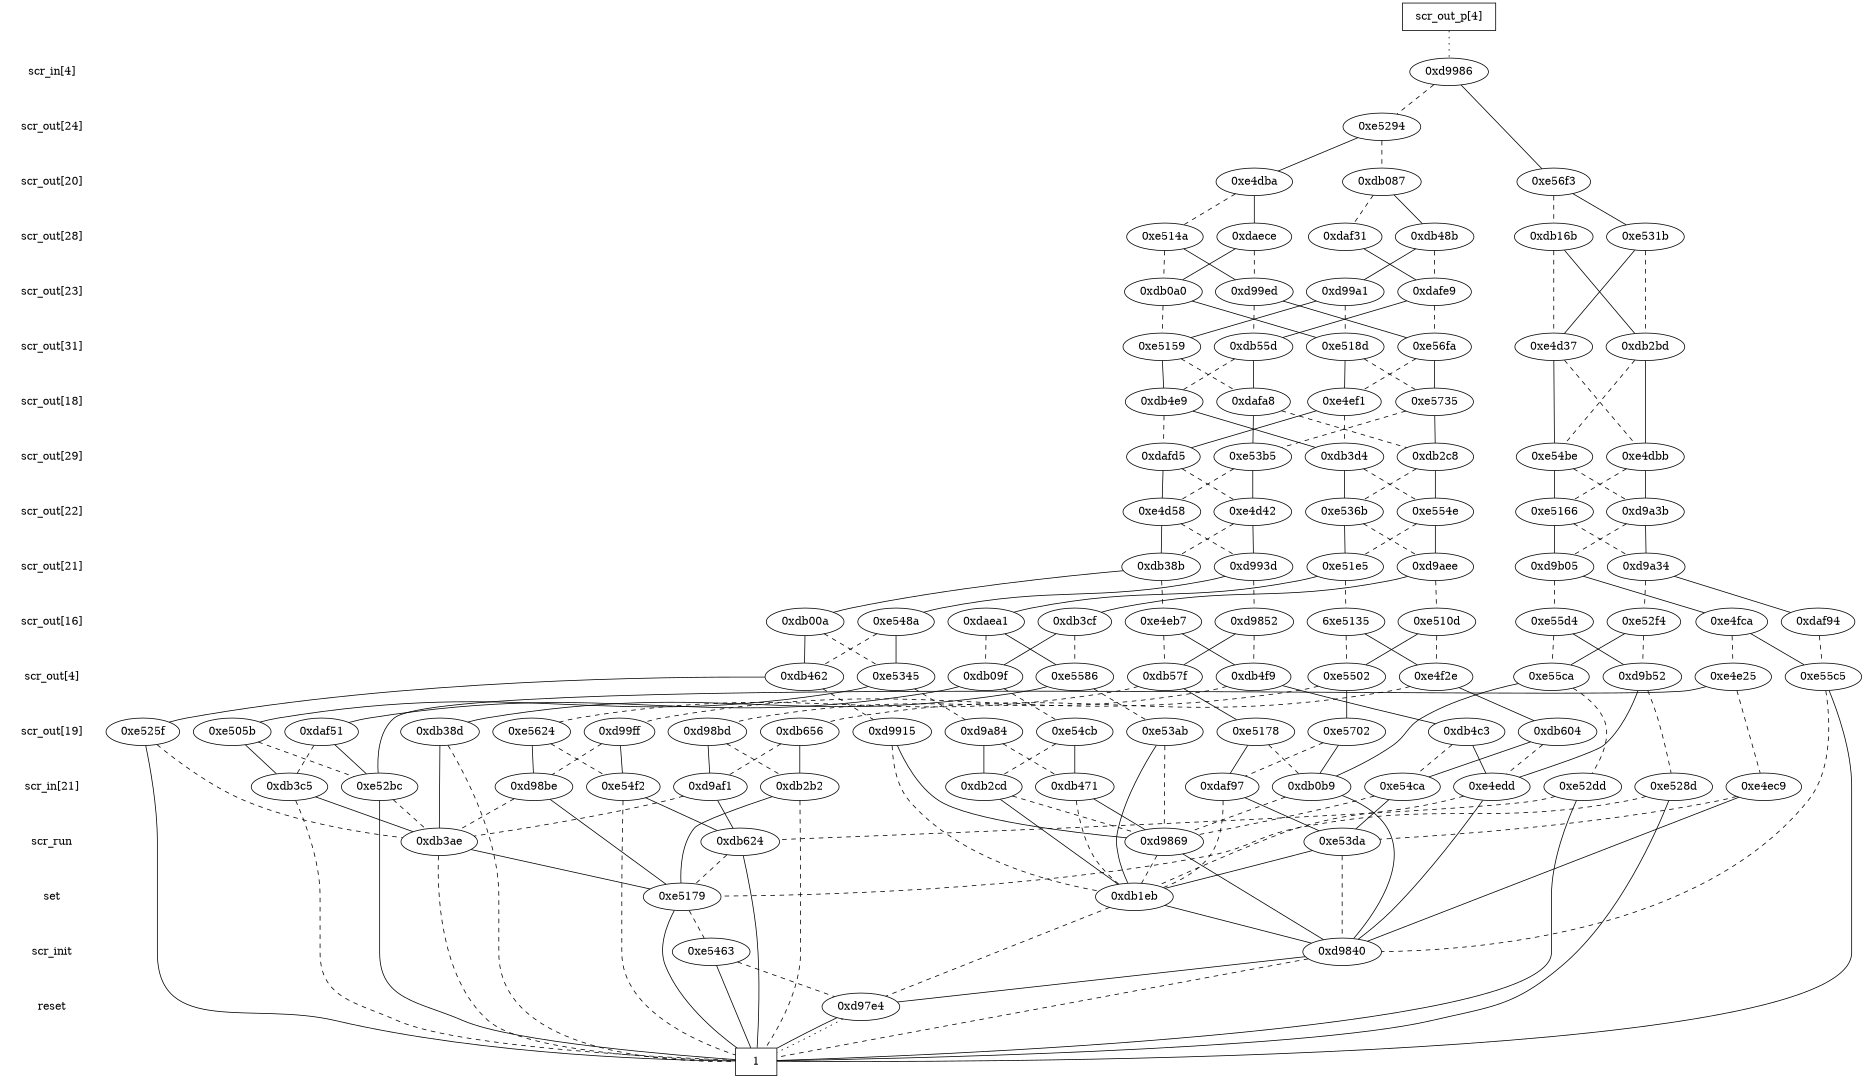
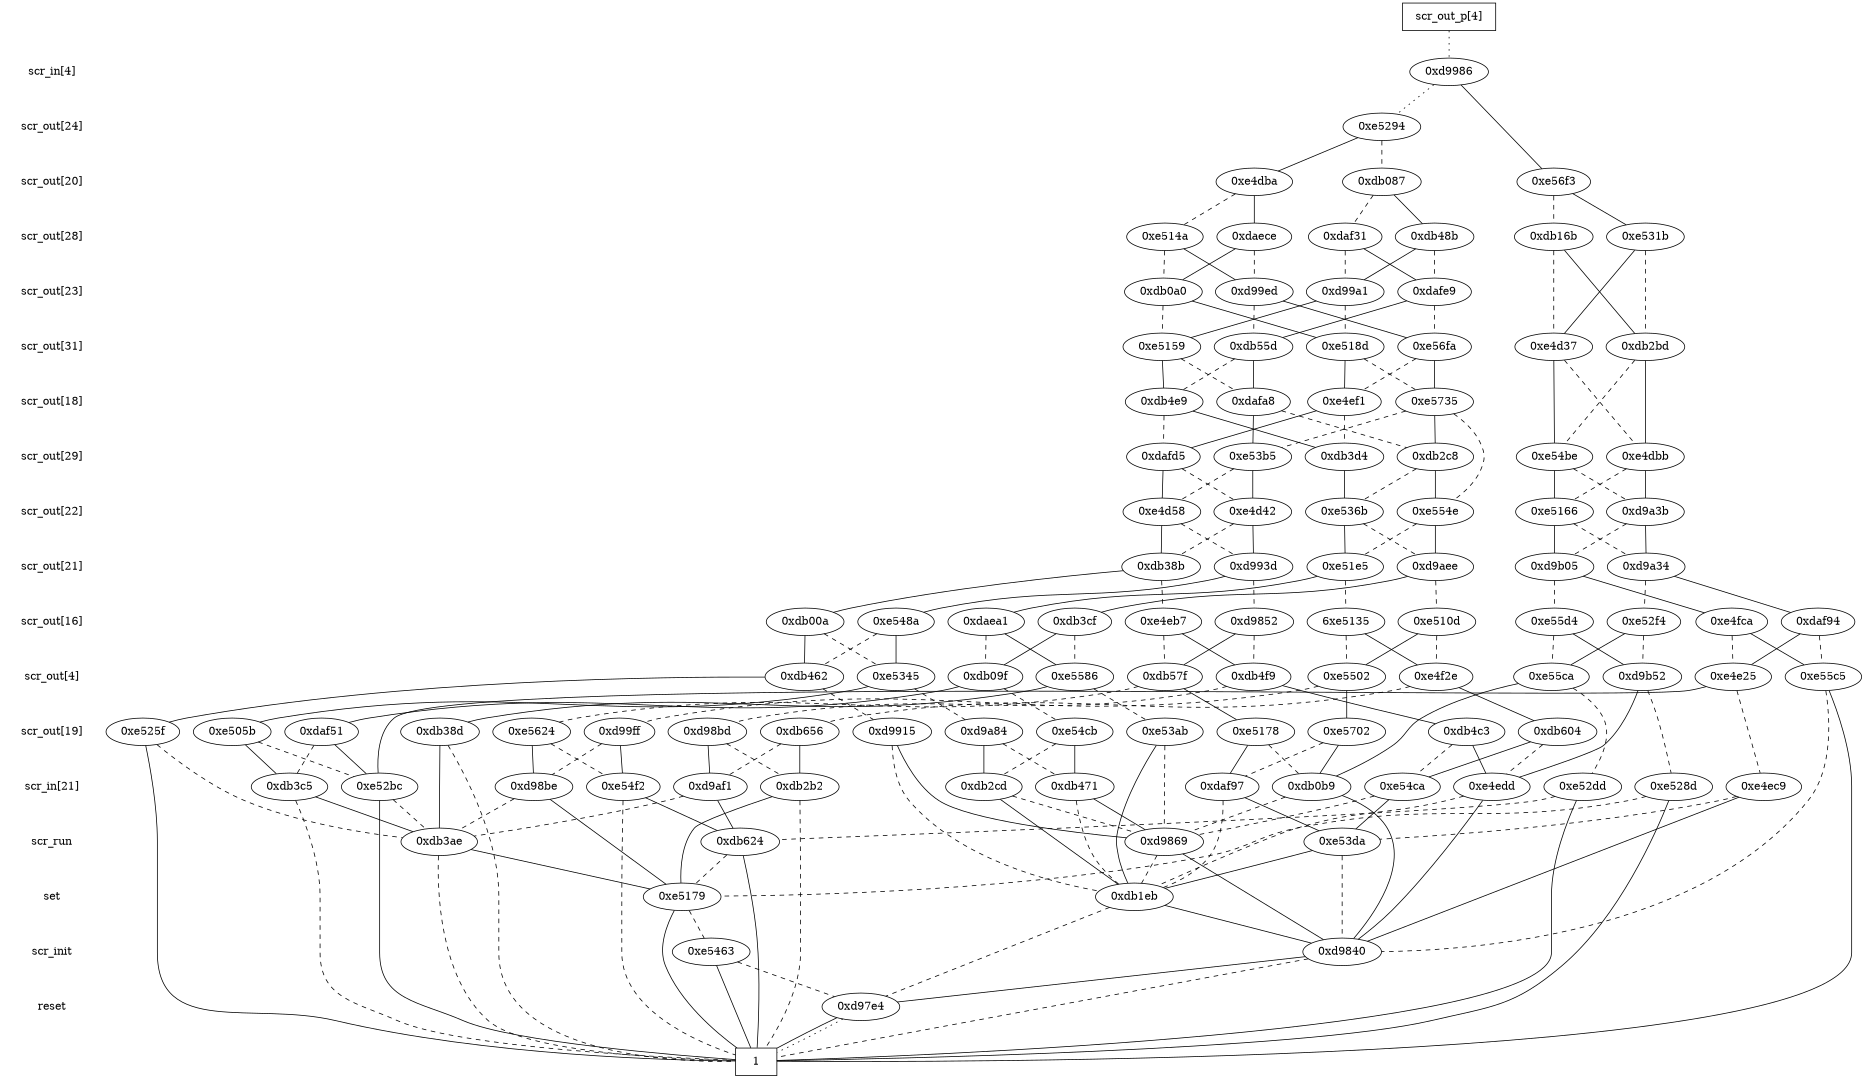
(1415, 99) -> (1415, 99)
none -> (1345, 264)
(1385, 481) -> (1484, 457)
none -> (1772, 652)
